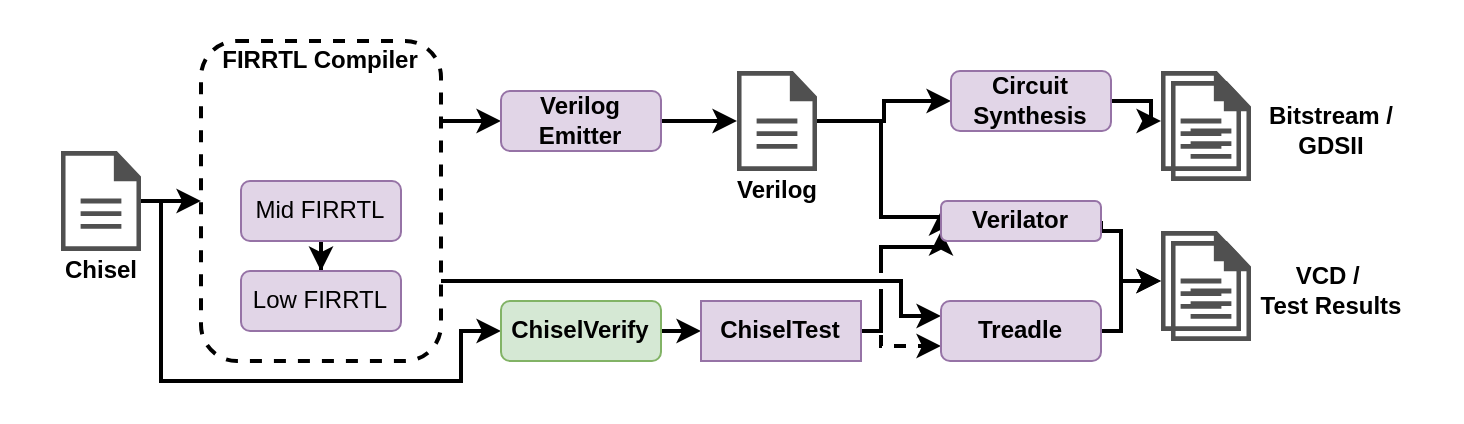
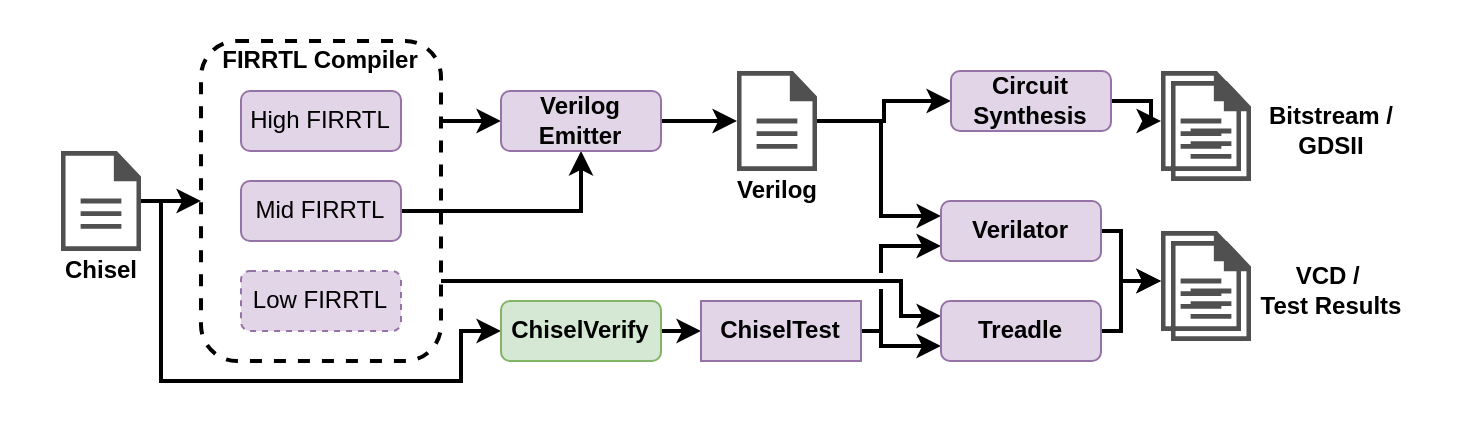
none -> (321, 121)
(1021, 221) -> (1021, 231)
(321, 256) -> (512, 211)
(321, 301) -> (321, 301)
(882, 346) -> (882, 346)
